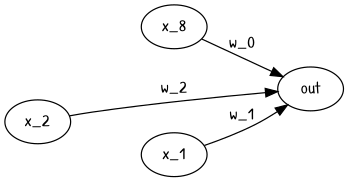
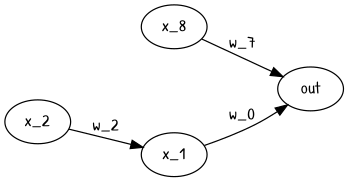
(242, 43) -> (242, 43)
(167, 103) -> (100, 137)
(242, 115) -> (242, 115)
